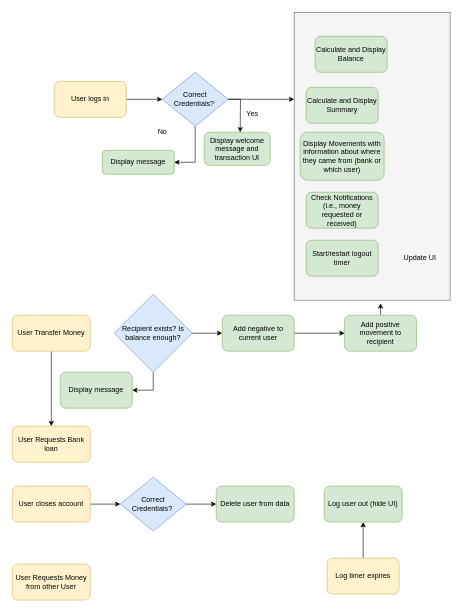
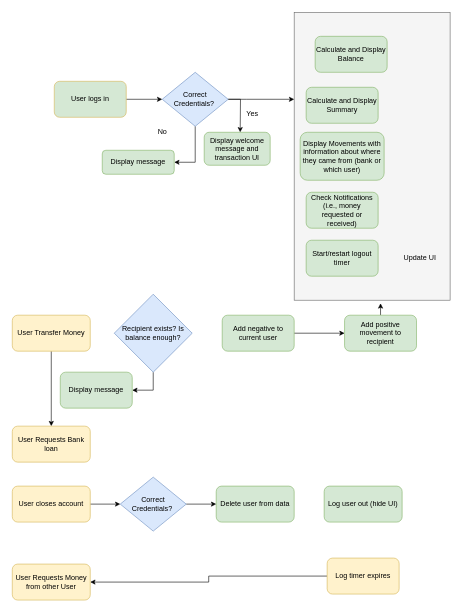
(90, 99) -> (90, 99)
(216, 333) -> none
(363, 527) -> (209, 582)
